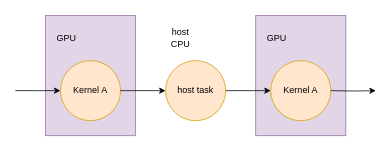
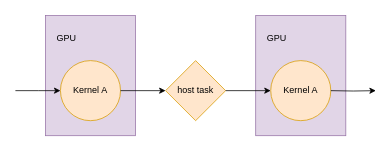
(180, 38) -> none
(195, 90) -> (195, 90)
